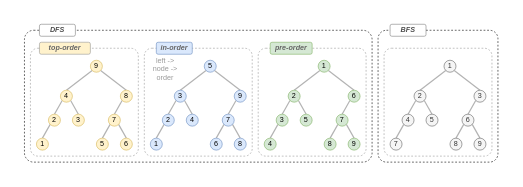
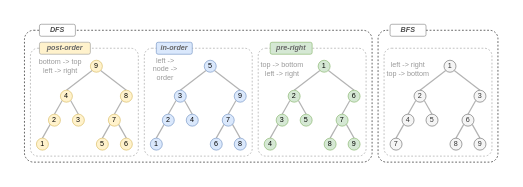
(65, 48) -> (65, 48)
(291, 48) -> (291, 48)
none -> (60, 66)
none -> (282, 69)
none -> (408, 69)
